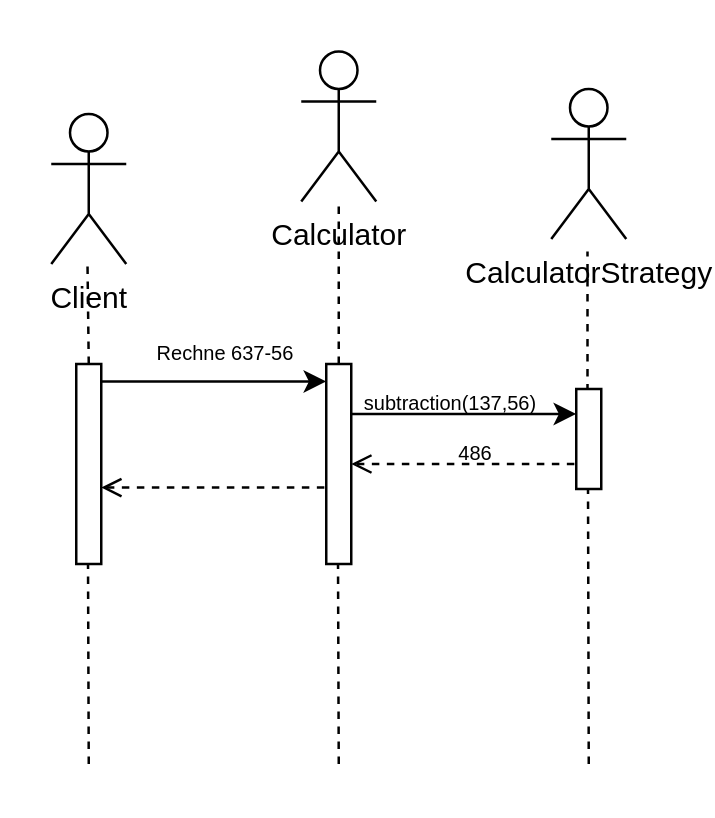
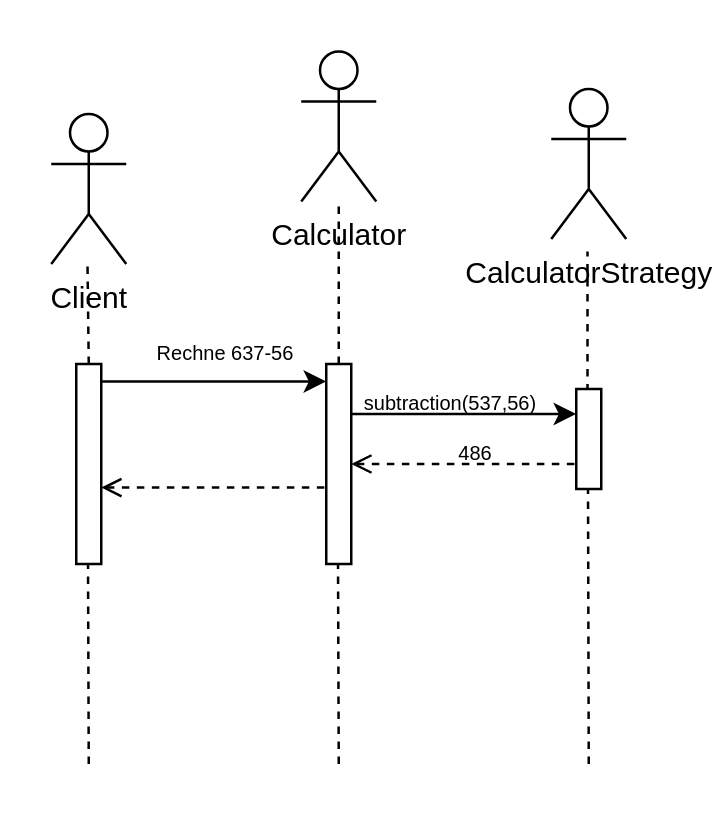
(451, 401) -> (451, 401)
